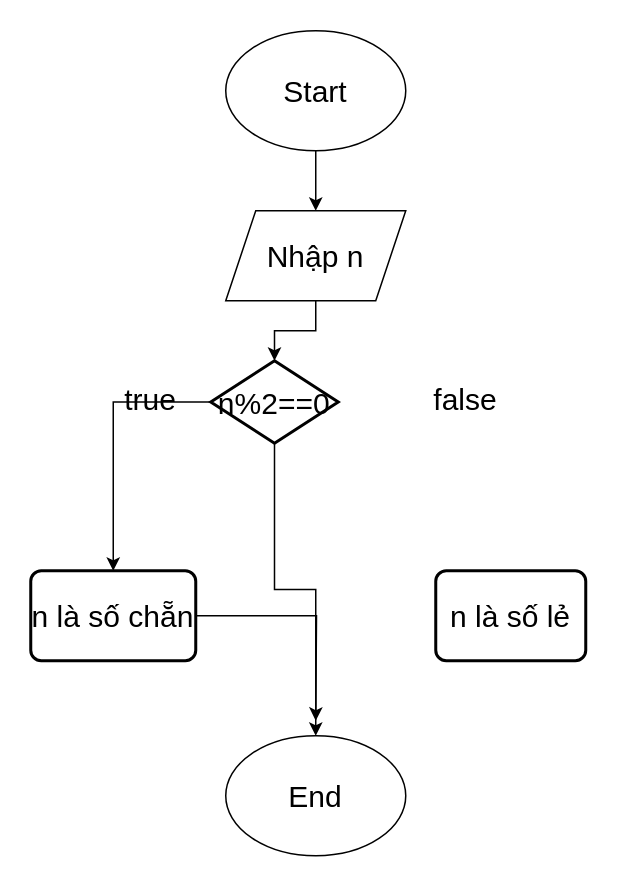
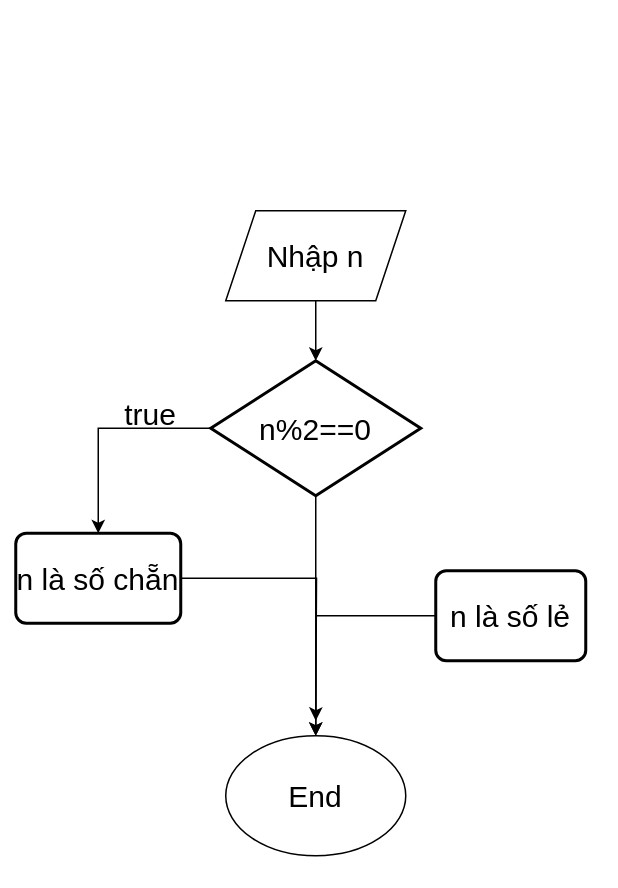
(316, 91) -> none
(316, 176) -> none
(151, 398) -> (151, 413)
(466, 398) -> none
(275, 402) -> (316, 428)
(113, 616) -> (98, 578)
none -> (377, 616)
